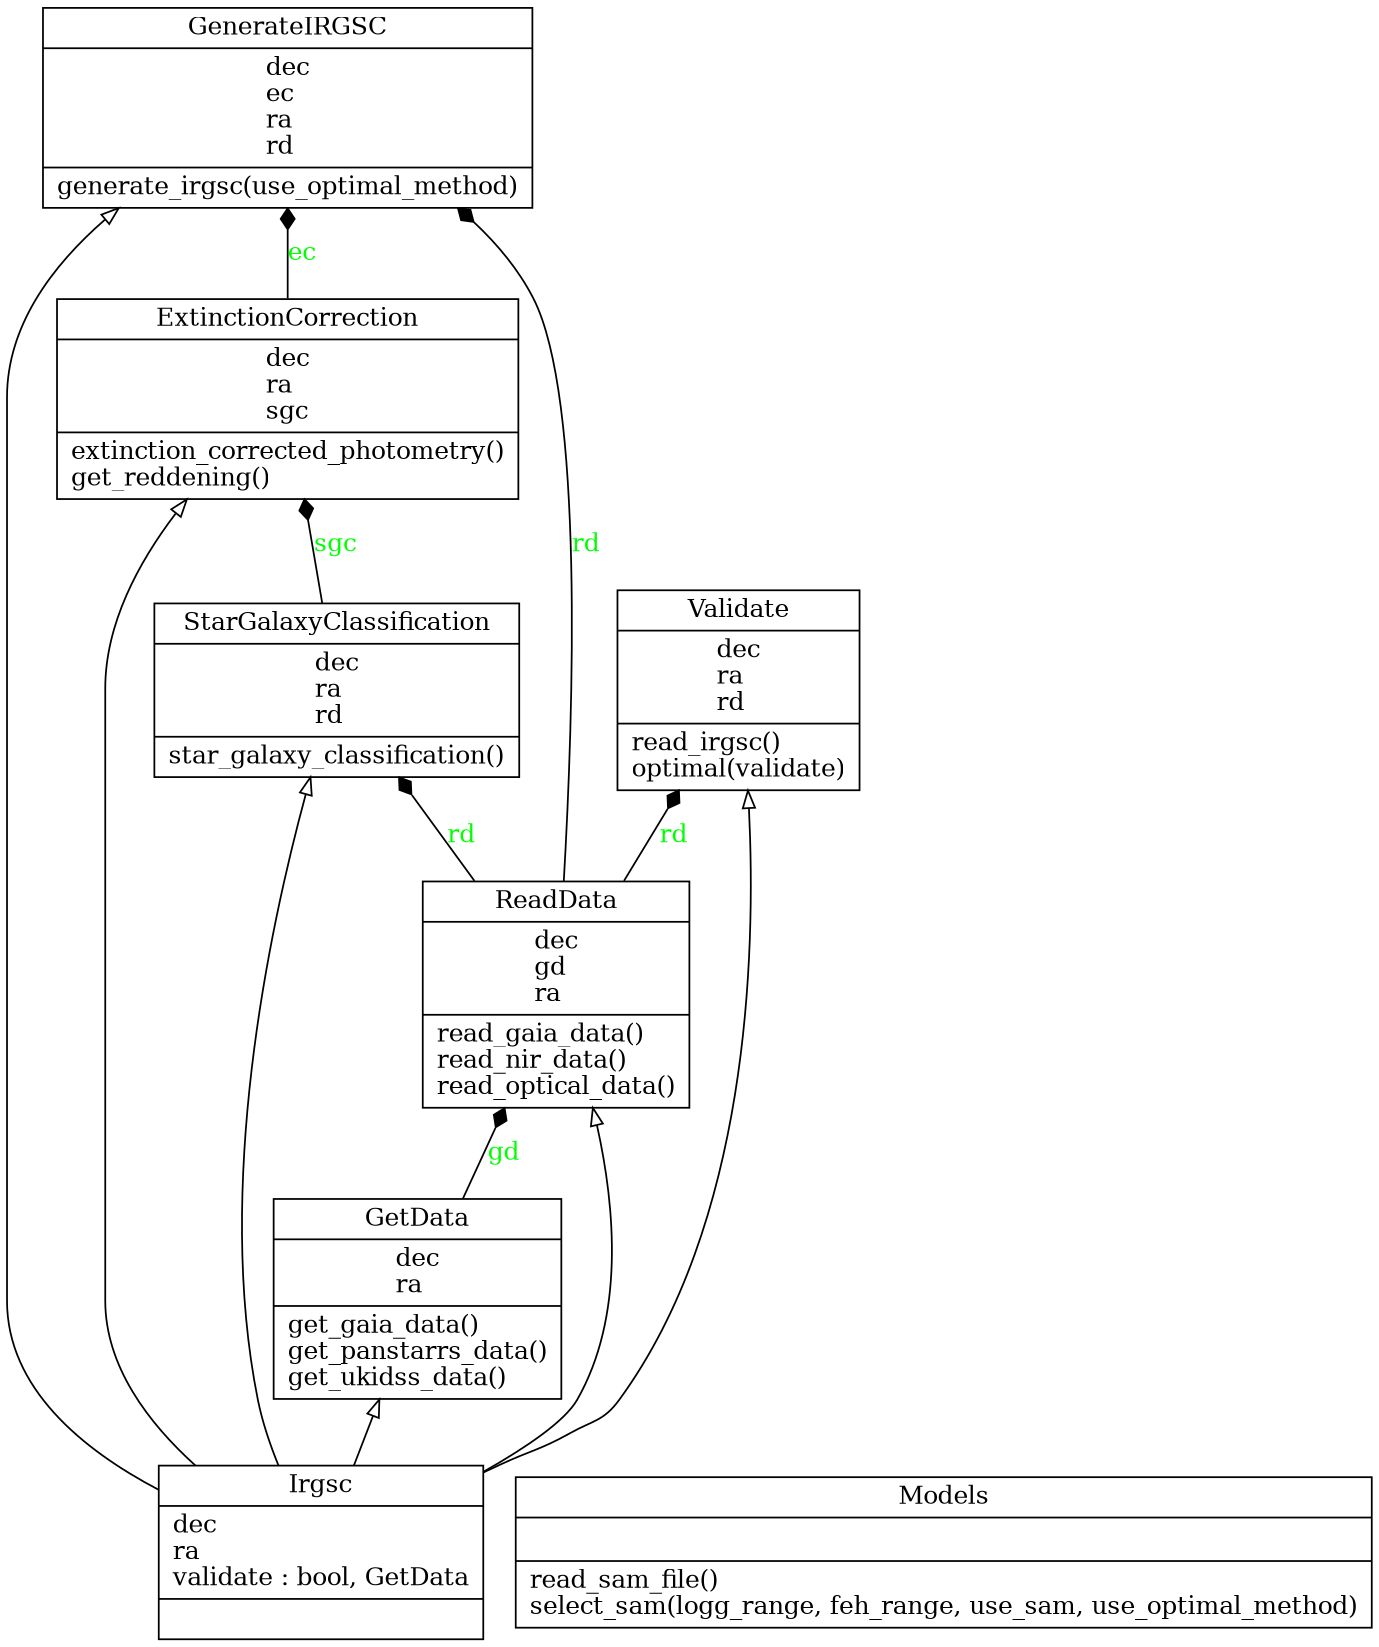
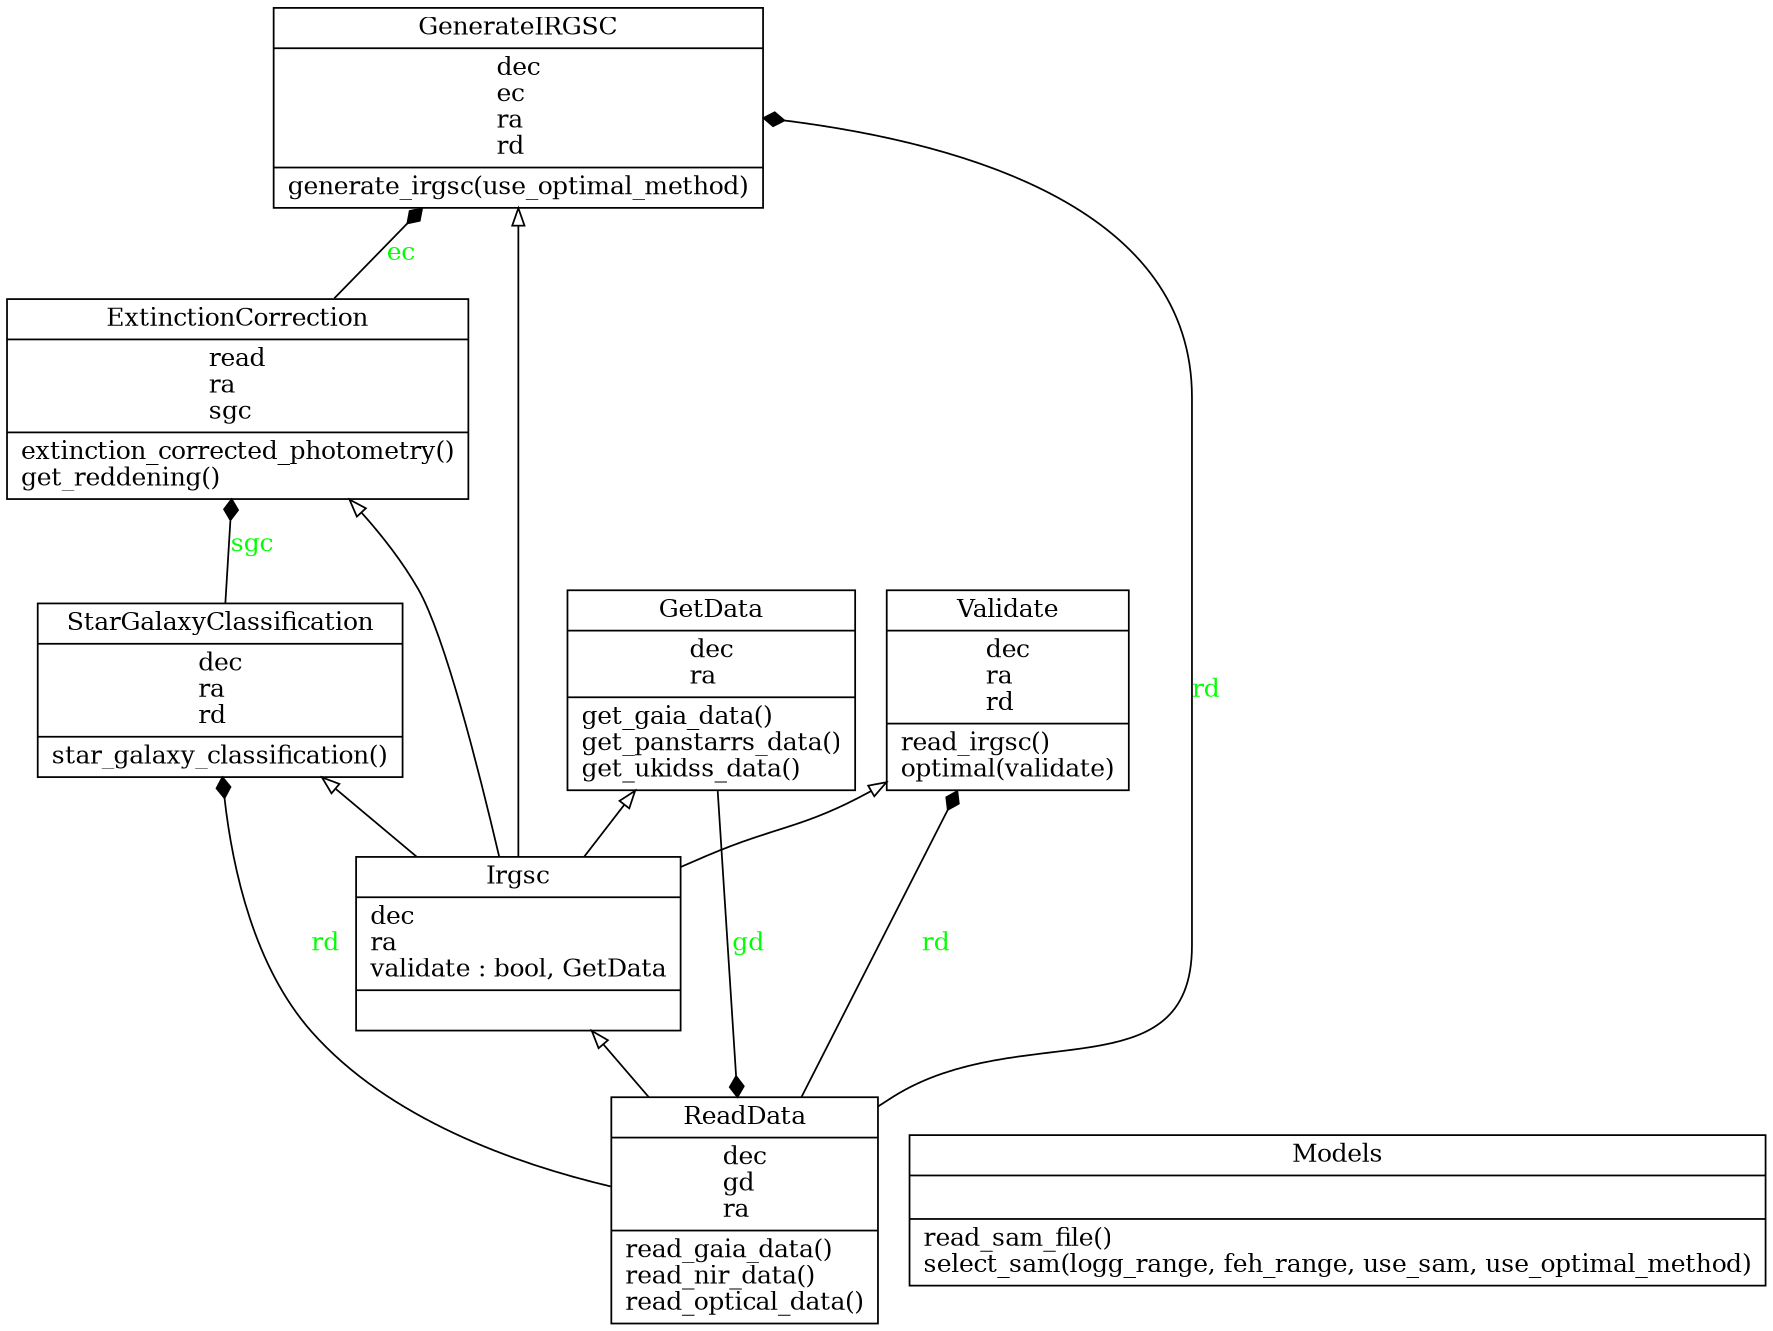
(288, 359) -> (238, 359)
(605, 1324) -> (626, 1071)
